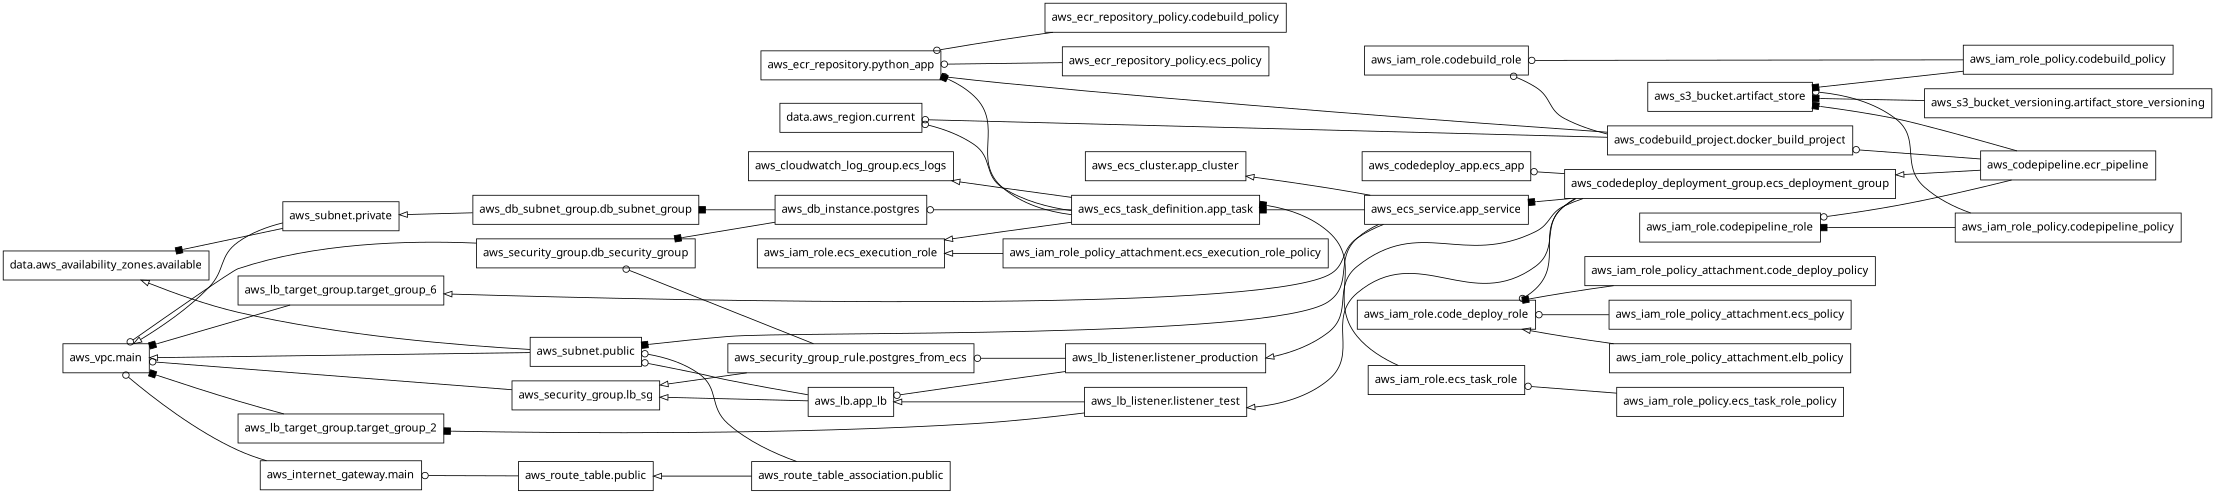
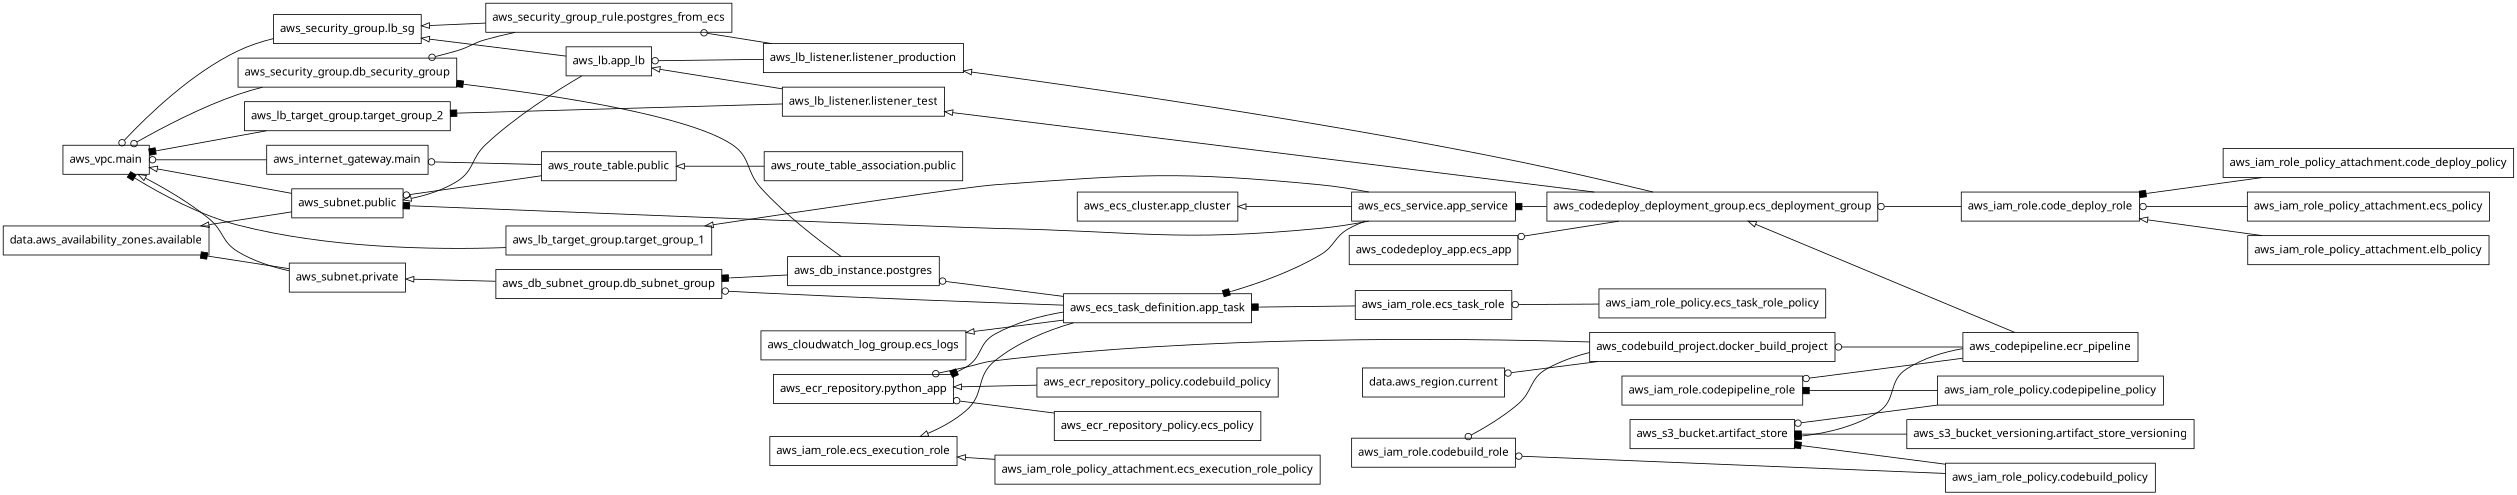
(997, 41) -> (999, 386)
(982, 153) -> (896, 299)
(1549, 259) -> (1923, 207)
(341, 290) -> (609, 240)
(732, 381) -> (494, 137)
(718, 410) -> (476, 185)
